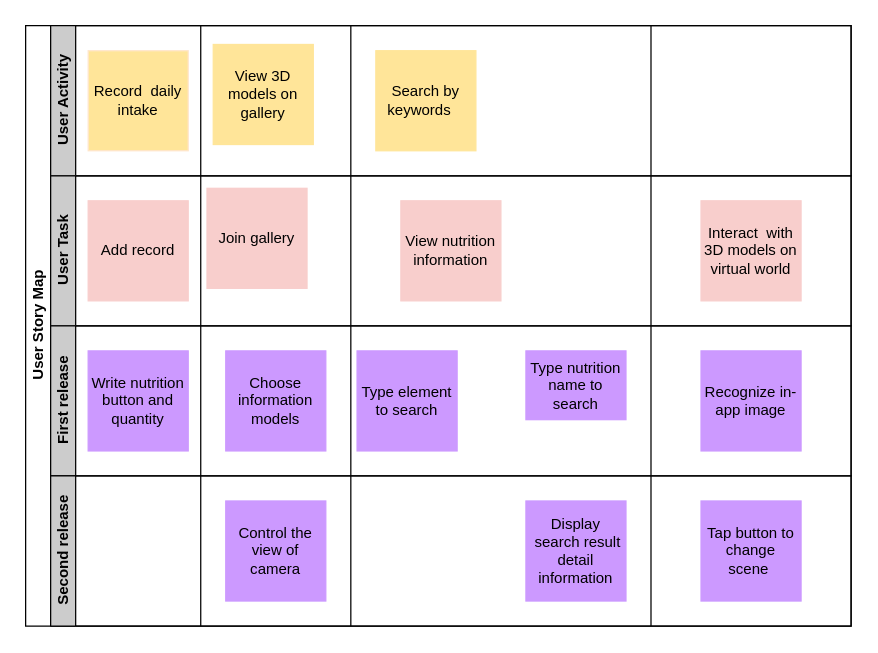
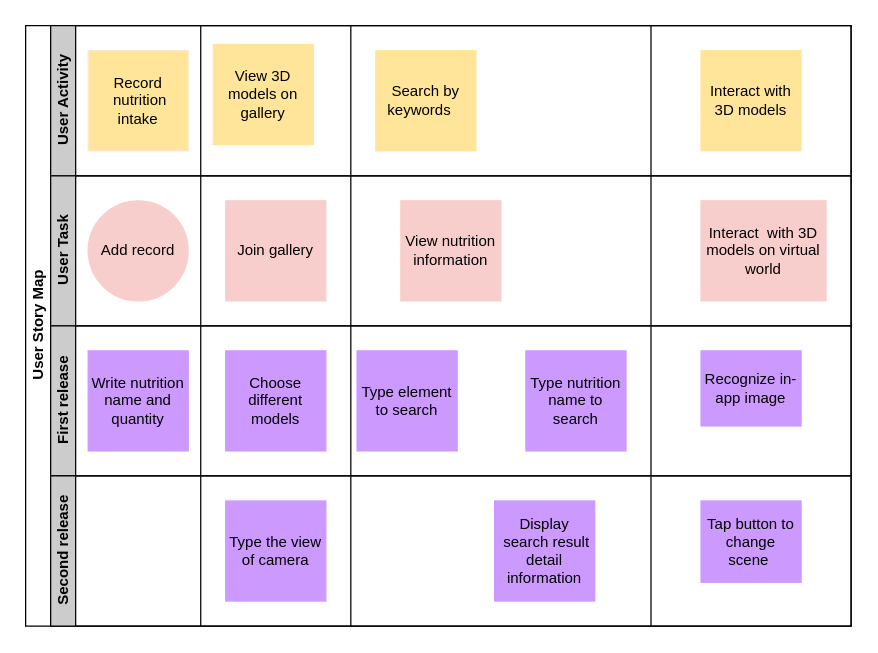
(138, 101) -> (138, 101)
none -> (751, 101)
(257, 238) -> (276, 251)
(138, 251) -> (138, 251)
(751, 251) -> (763, 251)
(576, 385) -> (576, 401)
(138, 401) -> (138, 401)
(276, 401) -> (276, 401)
(751, 401) -> (751, 388)
(276, 551) -> (276, 551)
(576, 551) -> (544, 551)
(751, 551) -> (751, 541)
